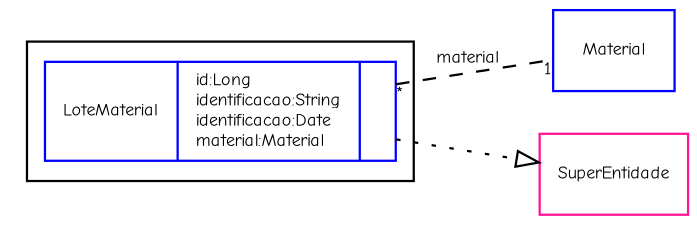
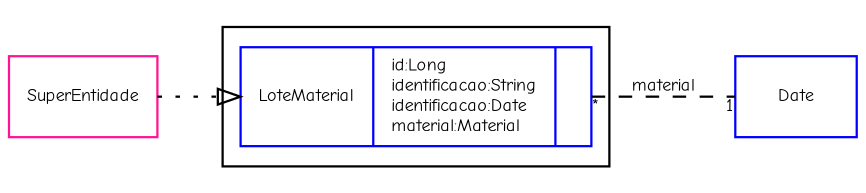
(614, 51) -> (796, 97)
(456, 149) -> (187, 97)
